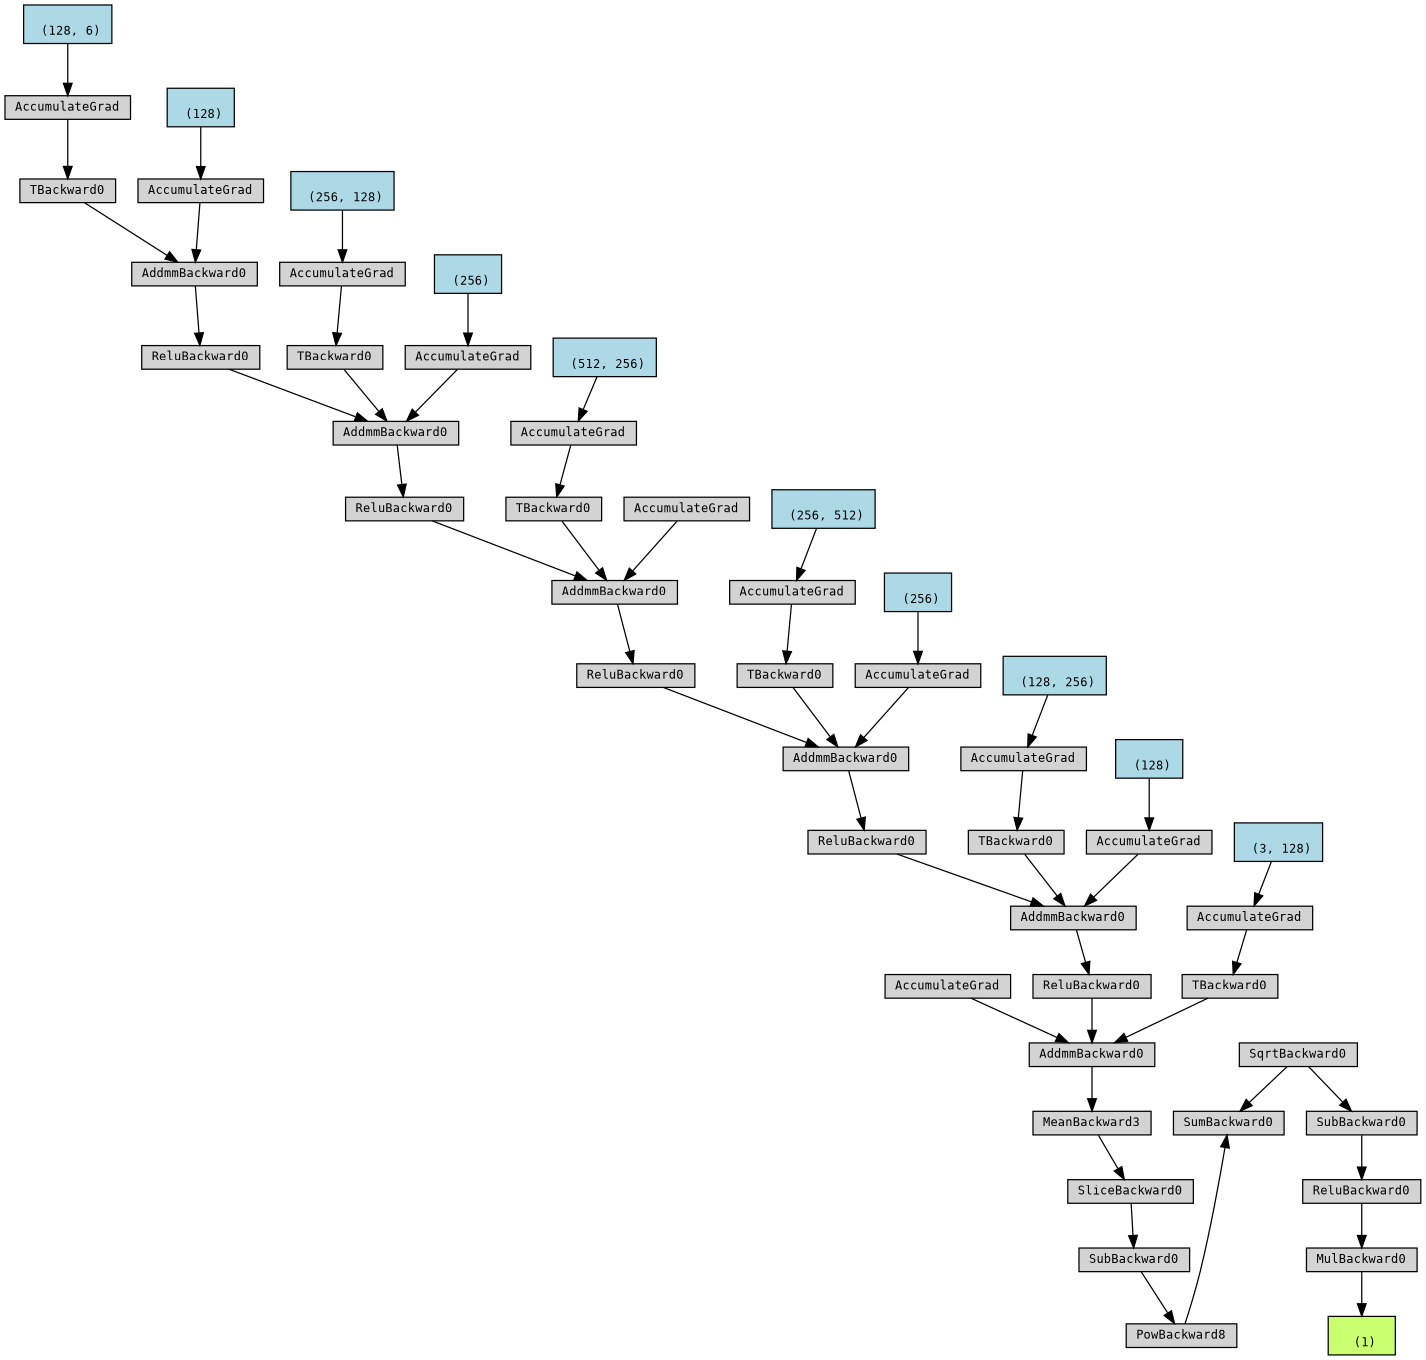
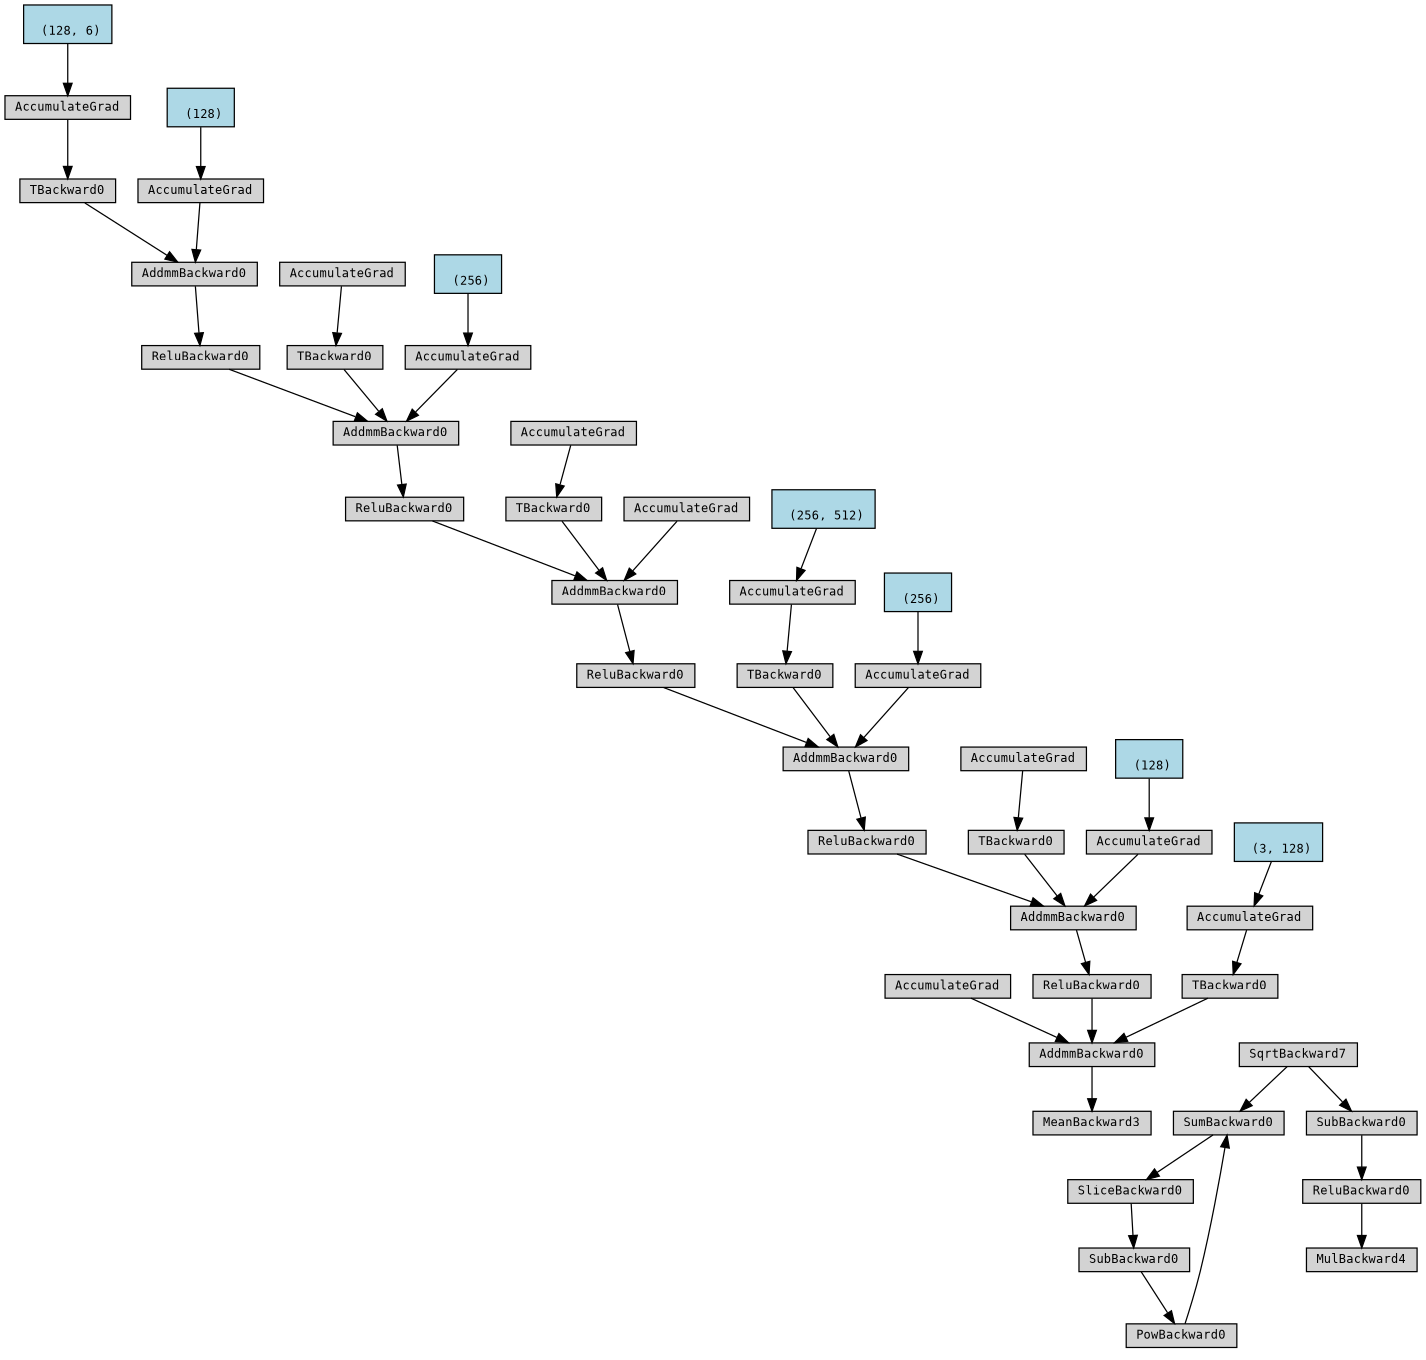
(342, 191) -> none
(605, 357) -> none
(1055, 676) -> none
(1298, 1055) -> (1298, 1055)
(1108, 1152) -> (1185, 1154)
(1362, 1260) -> (1362, 1260)
(1182, 1336) -> (1182, 1336)
(1362, 1336) -> none
